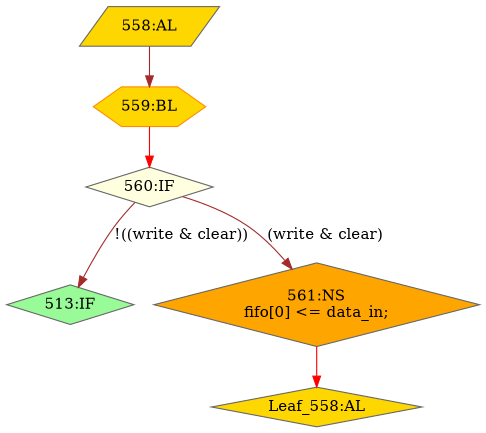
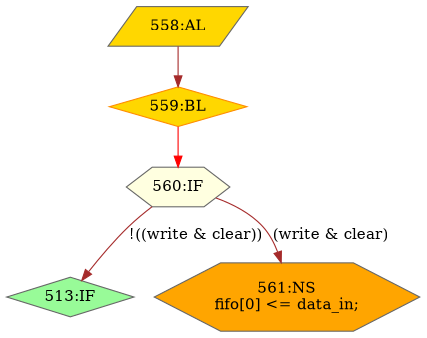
(150, 107) -> (178, 107)
(150, 187) -> (178, 187)
(317, 305) -> (287, 297)
(317, 407) -> none
